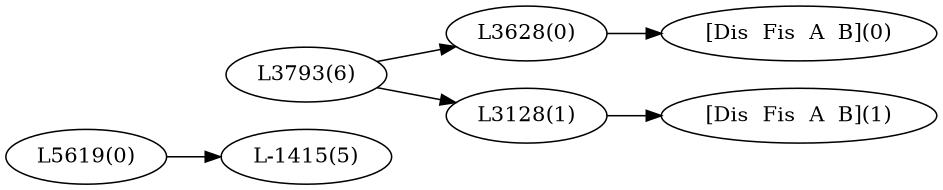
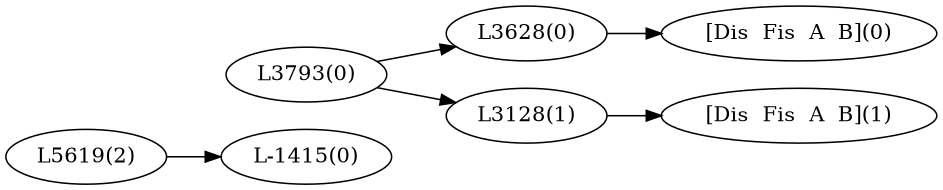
(306, 75) -> (306, 75)
(86, 157) -> (86, 157)
(306, 157) -> (306, 157)
